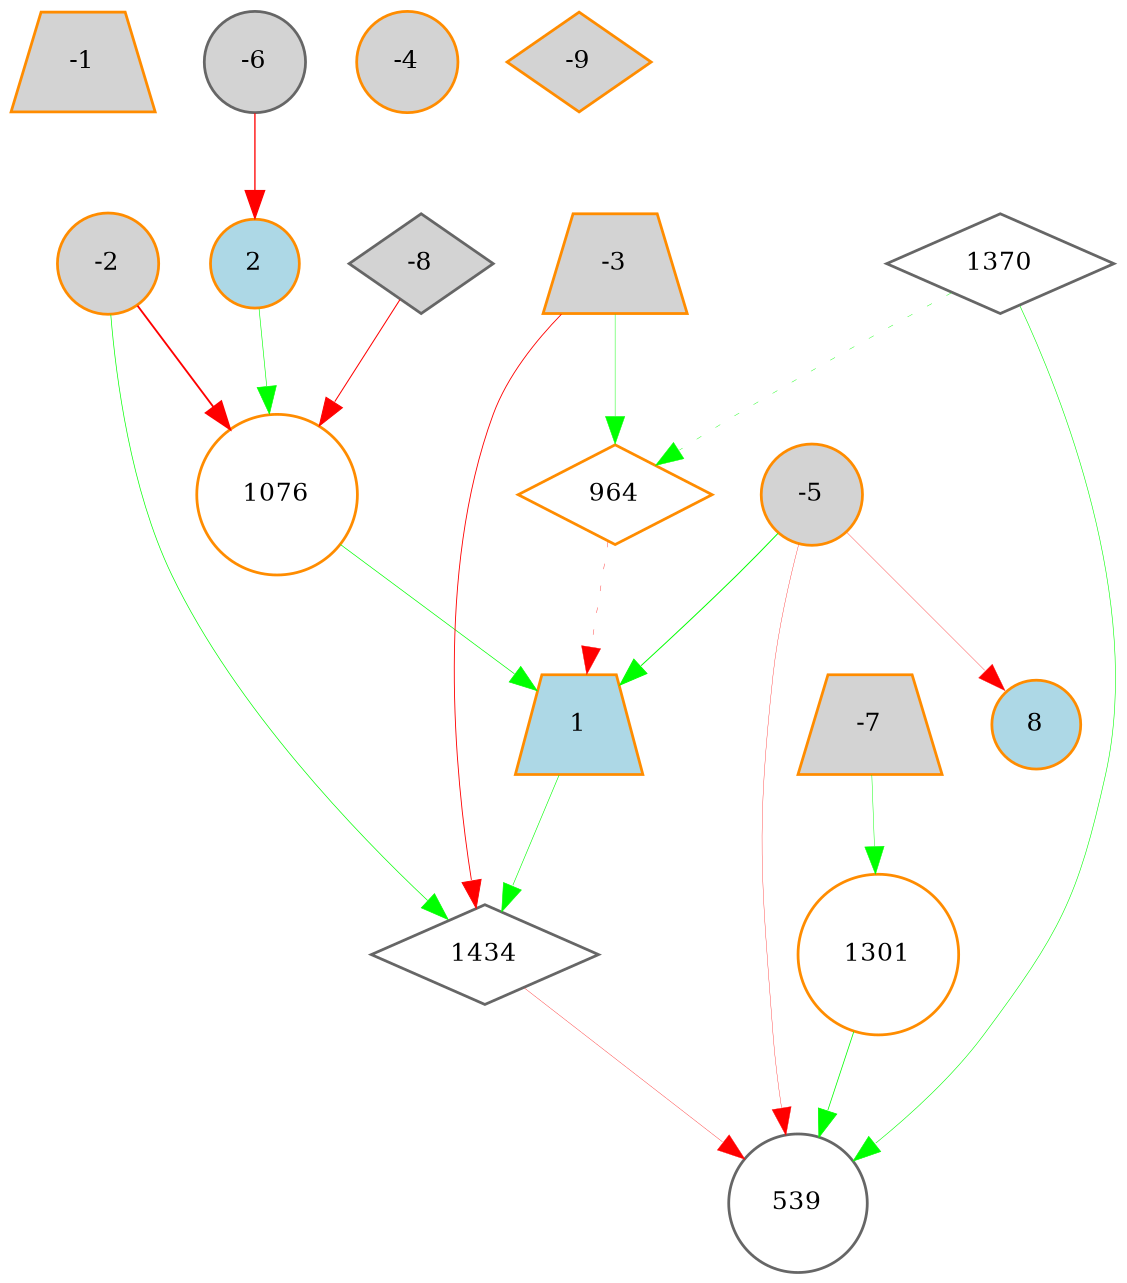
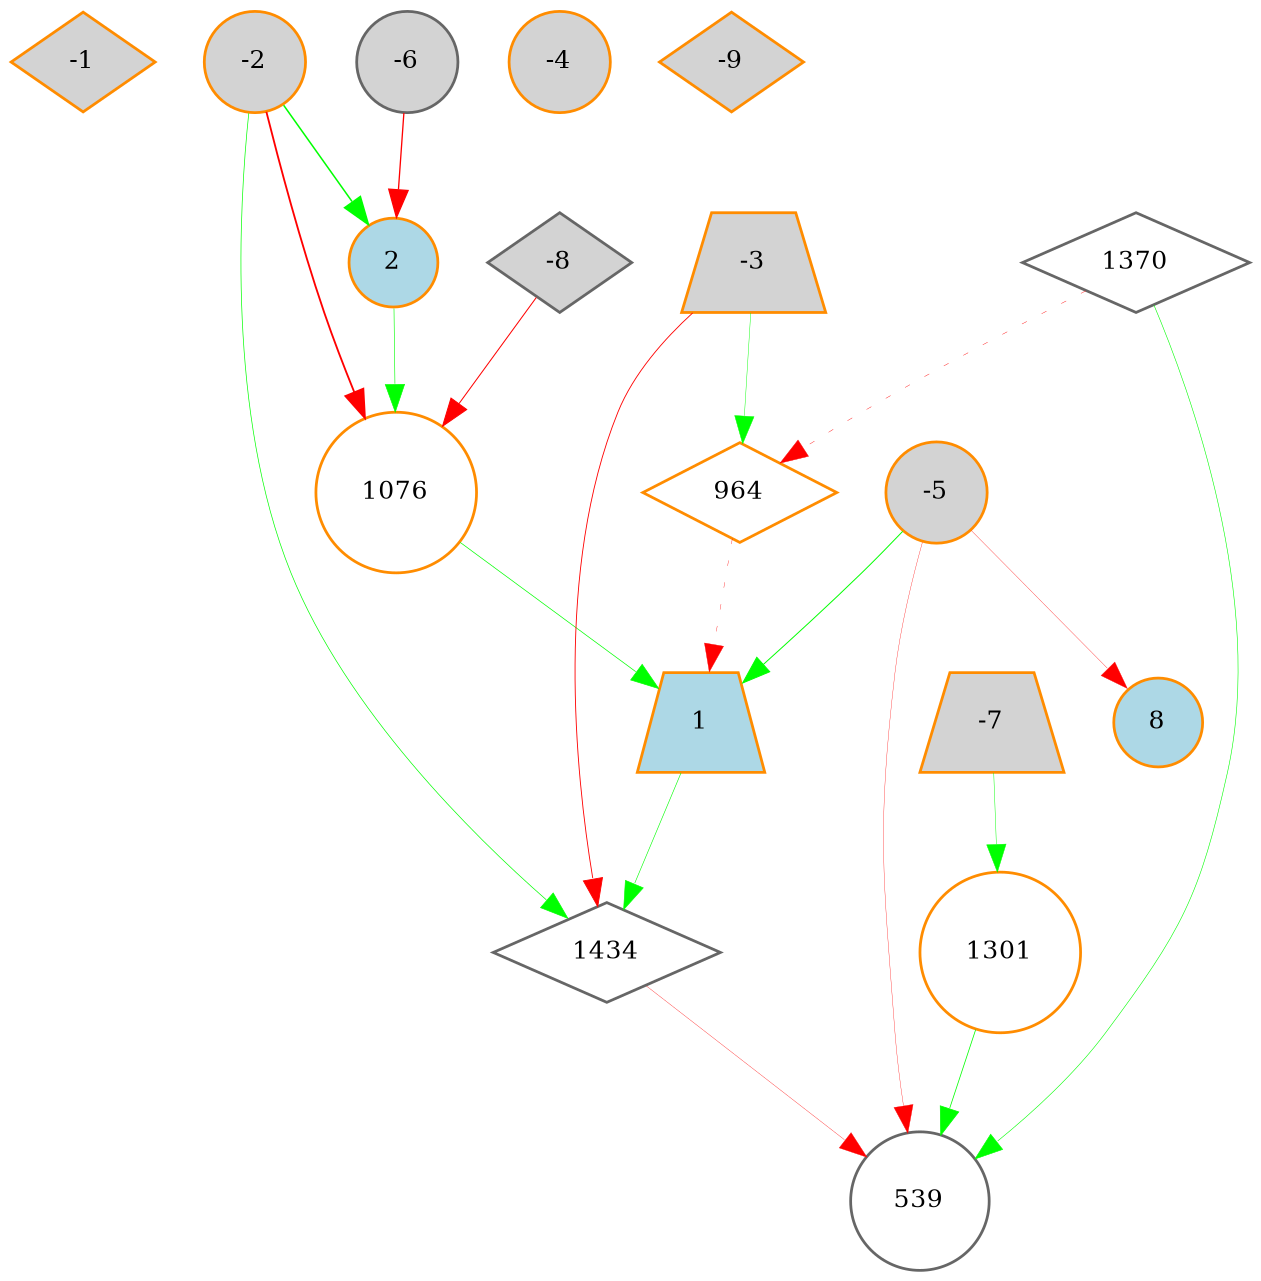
(83, 62) -> (83, 62)
none -> (318, 153)
(814, 369) -> (943, 366)
